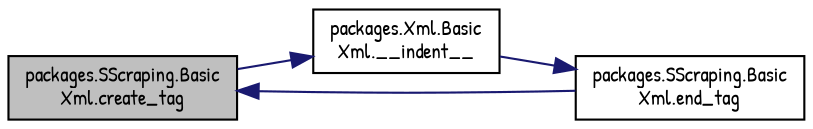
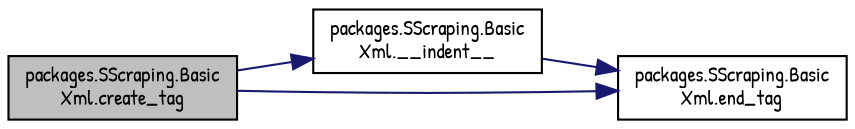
(406, 41) -> (428, 41)
(417, 93) -> (417, 93)
